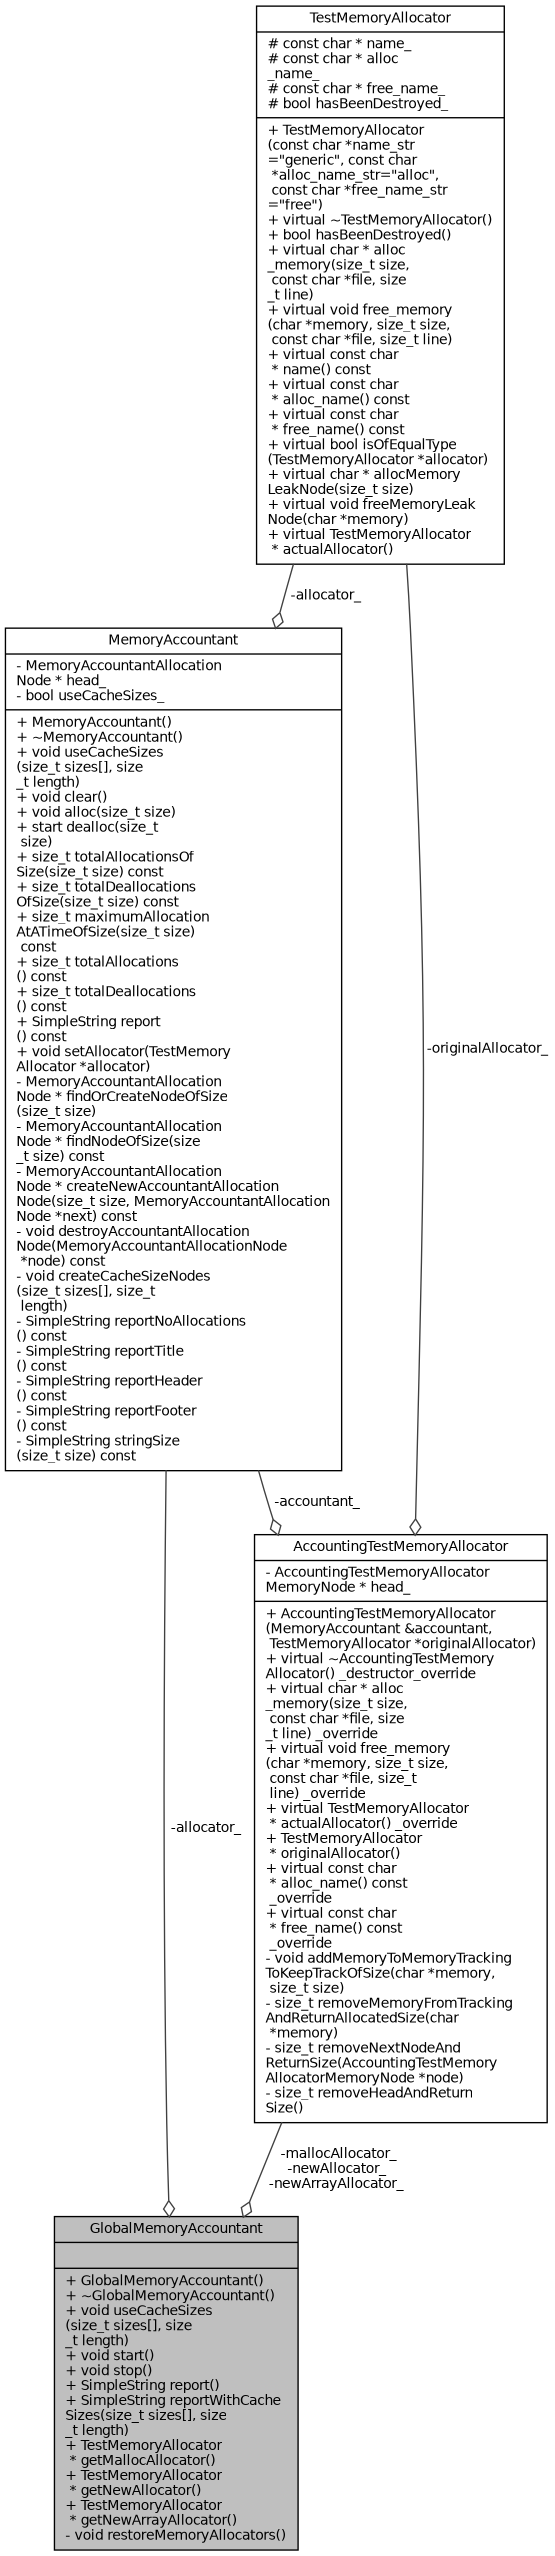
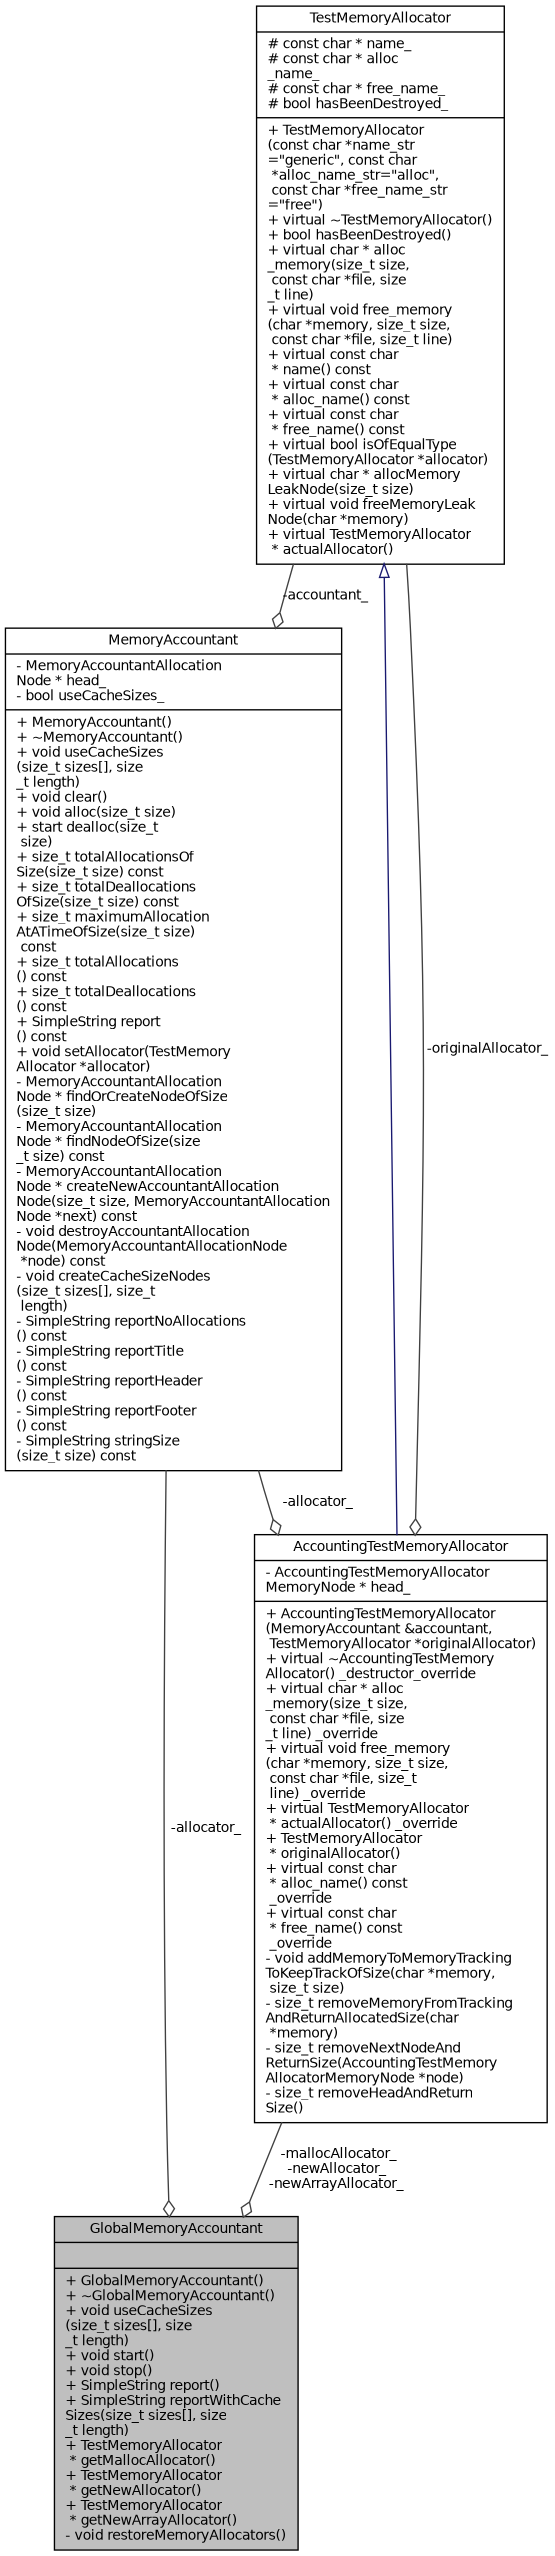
(324, 596) -> (324, 596)
none -> (391, 1056)
(316, 1503) -> (316, 1503)
